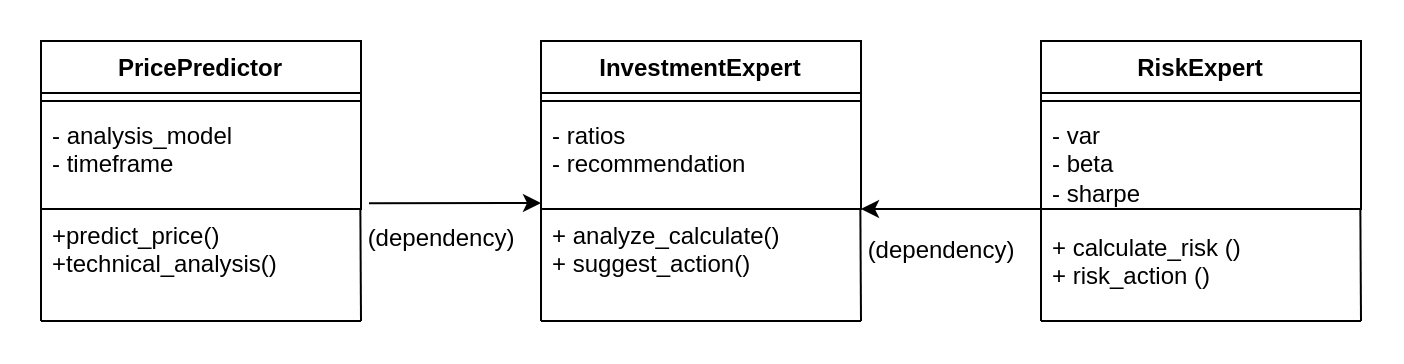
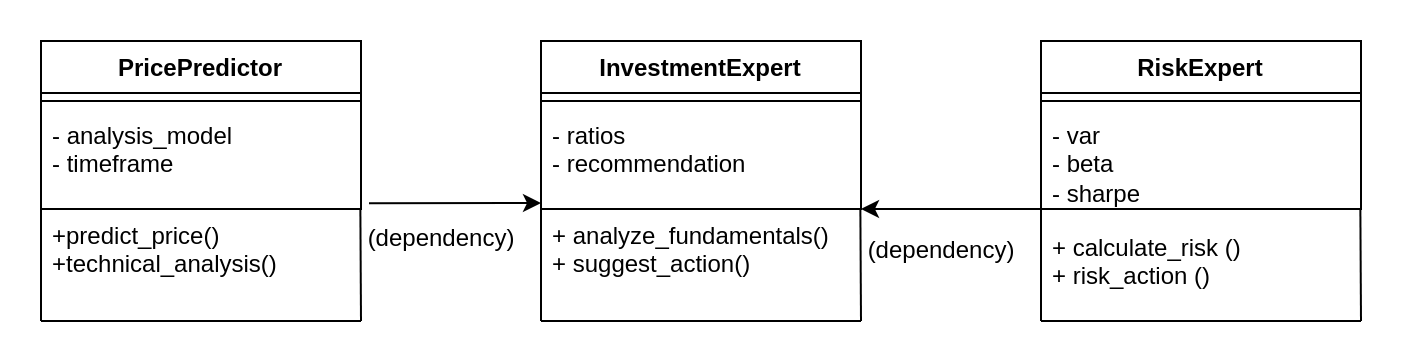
(682, 252) -> (703, 266)
